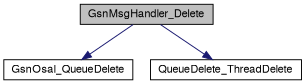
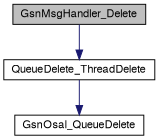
(111, 39) -> (79, 93)
